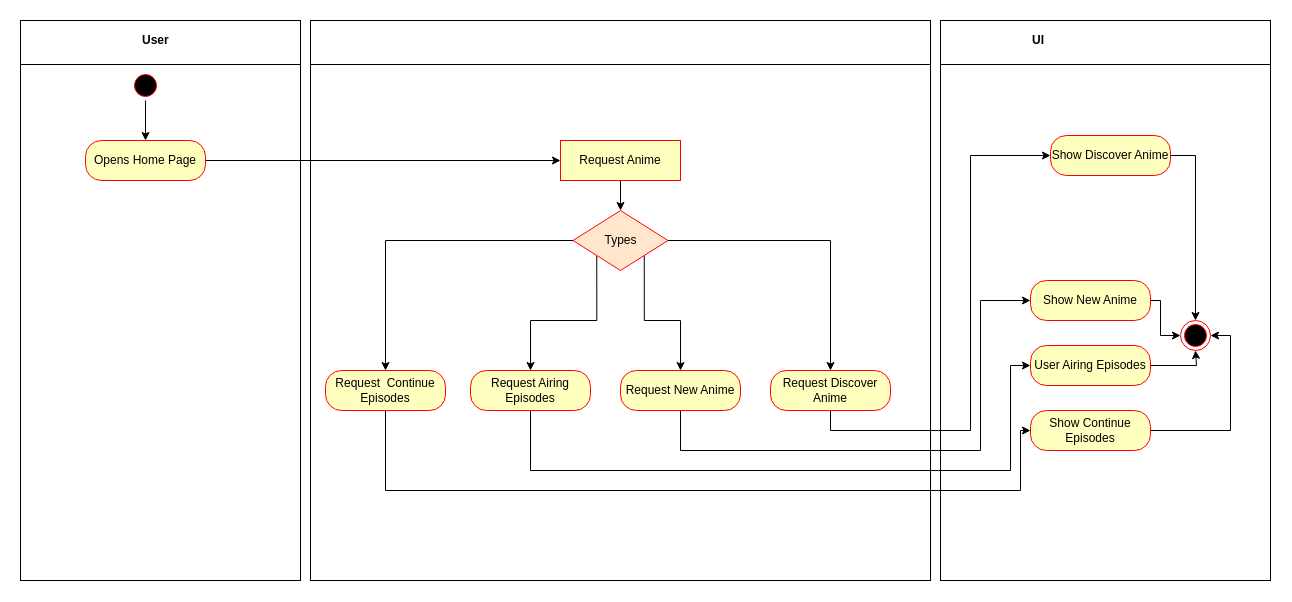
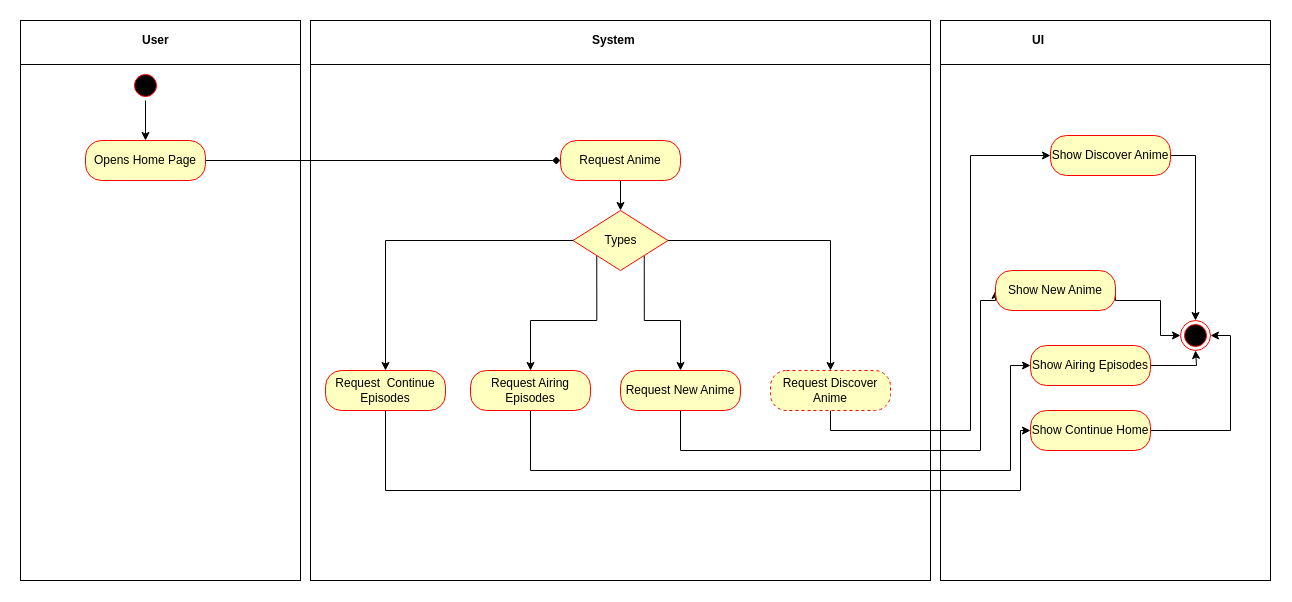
none -> (621, 41)
(552, 161) -> (552, 161)
(621, 161) -> (621, 161)
(621, 241) -> (621, 241)
(1091, 301) -> (1056, 291)
(1091, 366) -> (1091, 366)
(831, 391) -> (831, 391)
(1091, 431) -> (1091, 431)
